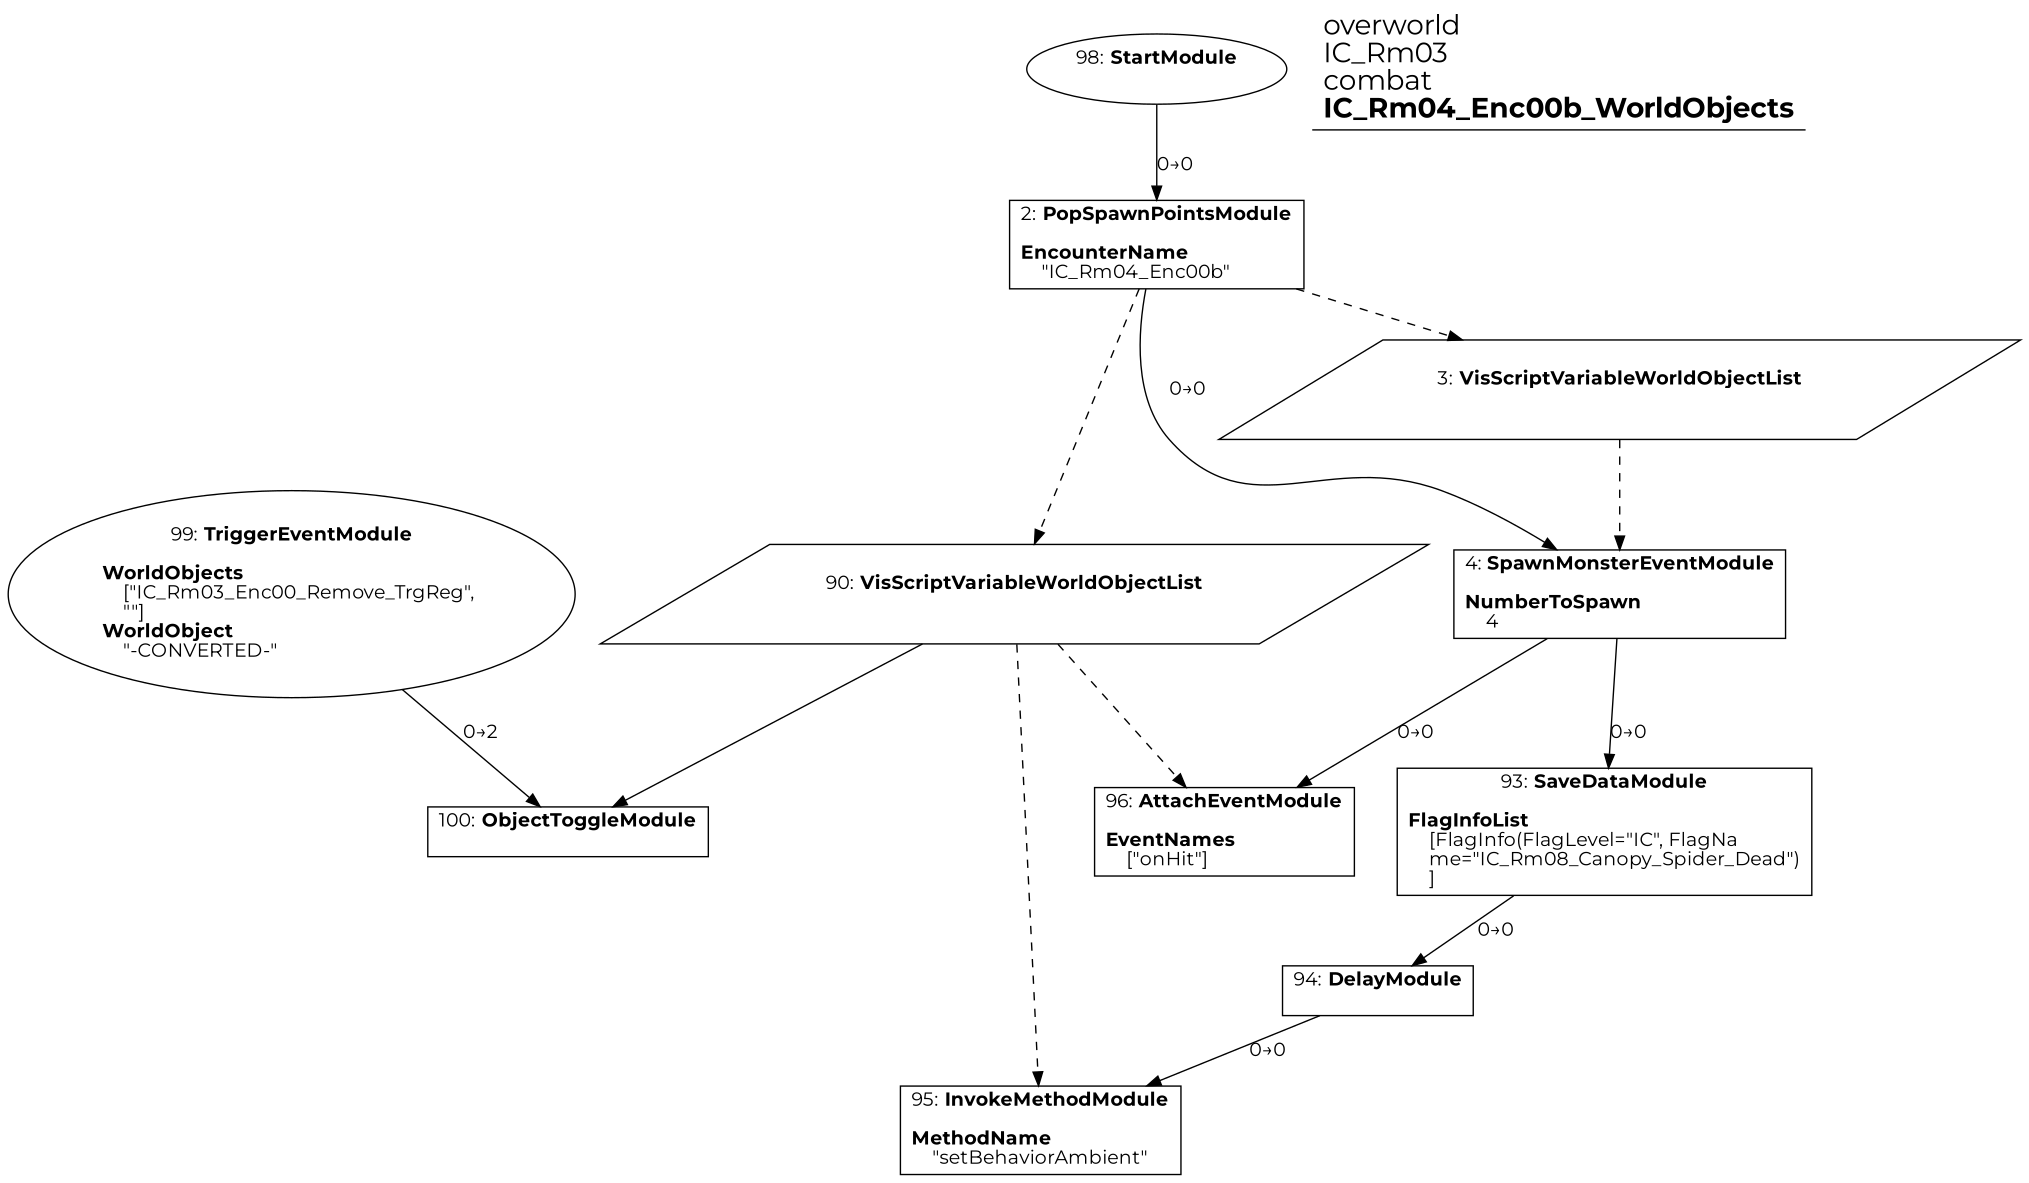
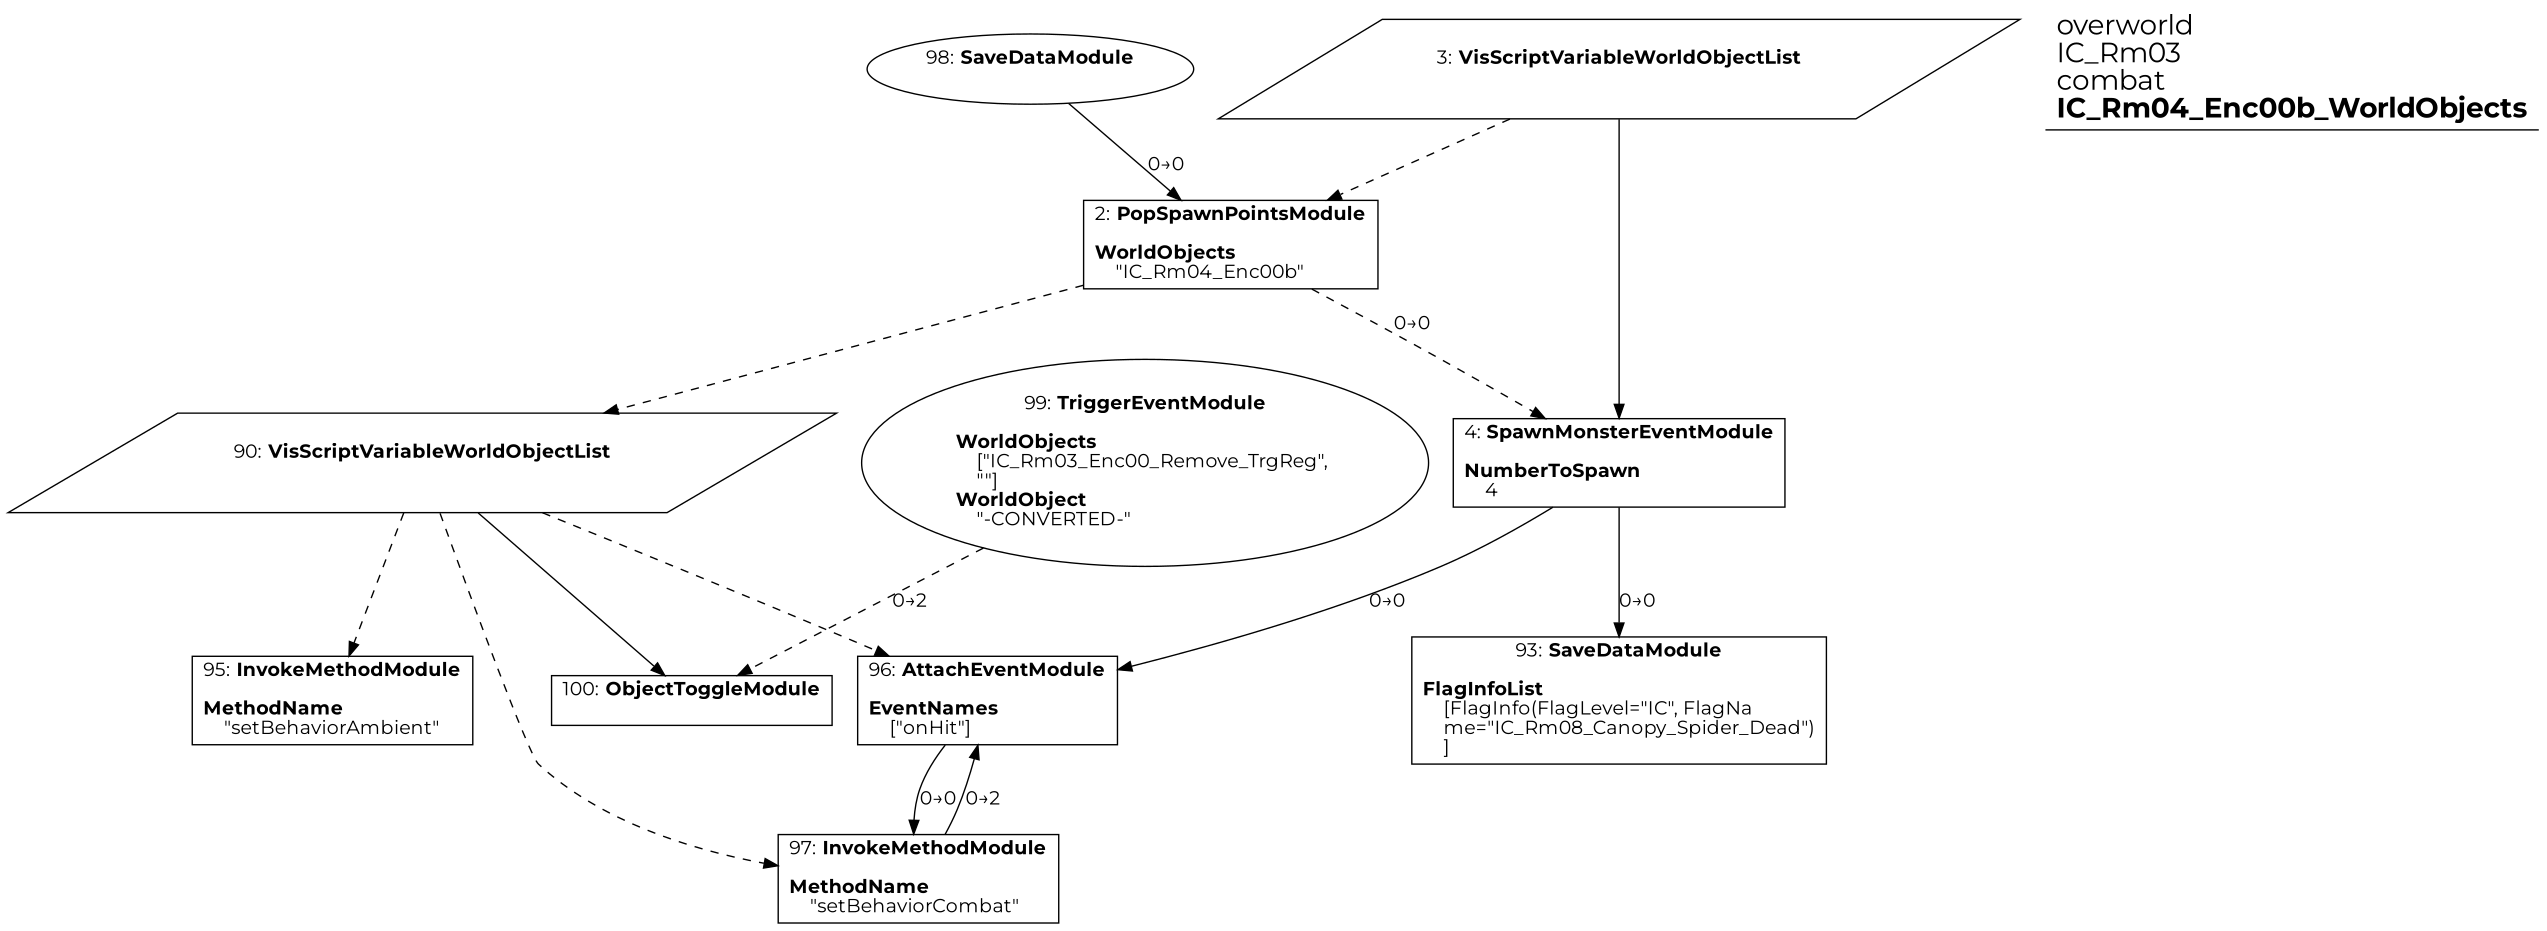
(1174, 58) -> (1048, 58)
(1105, 253) -> (1166, 253)
(1373, 312) -> (1425, 157)
(1279, 484) -> (1423, 349)
(1620, 488) -> (1619, 262)
(466, 744) -> (867, 609)
none -> (918, 879)
(1378, 991) -> none
